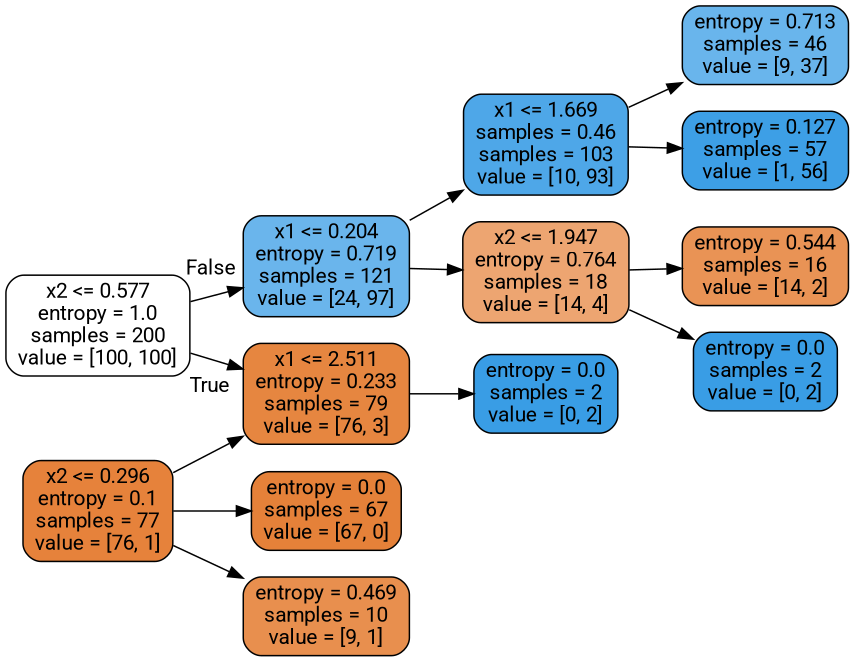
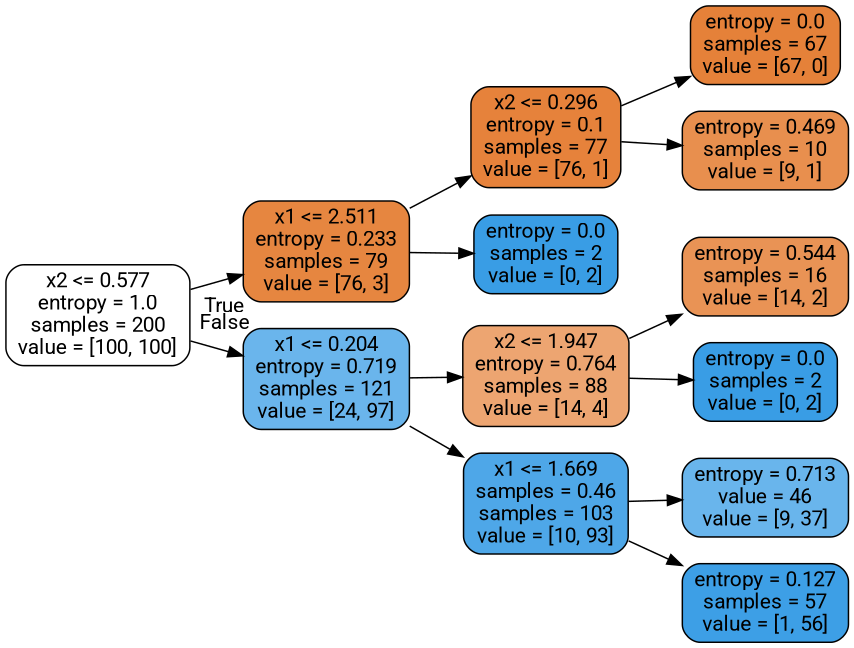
(765, 45) -> (765, 498)
(546, 272) -> (546, 376)
(201, 458) -> (434, 196)
